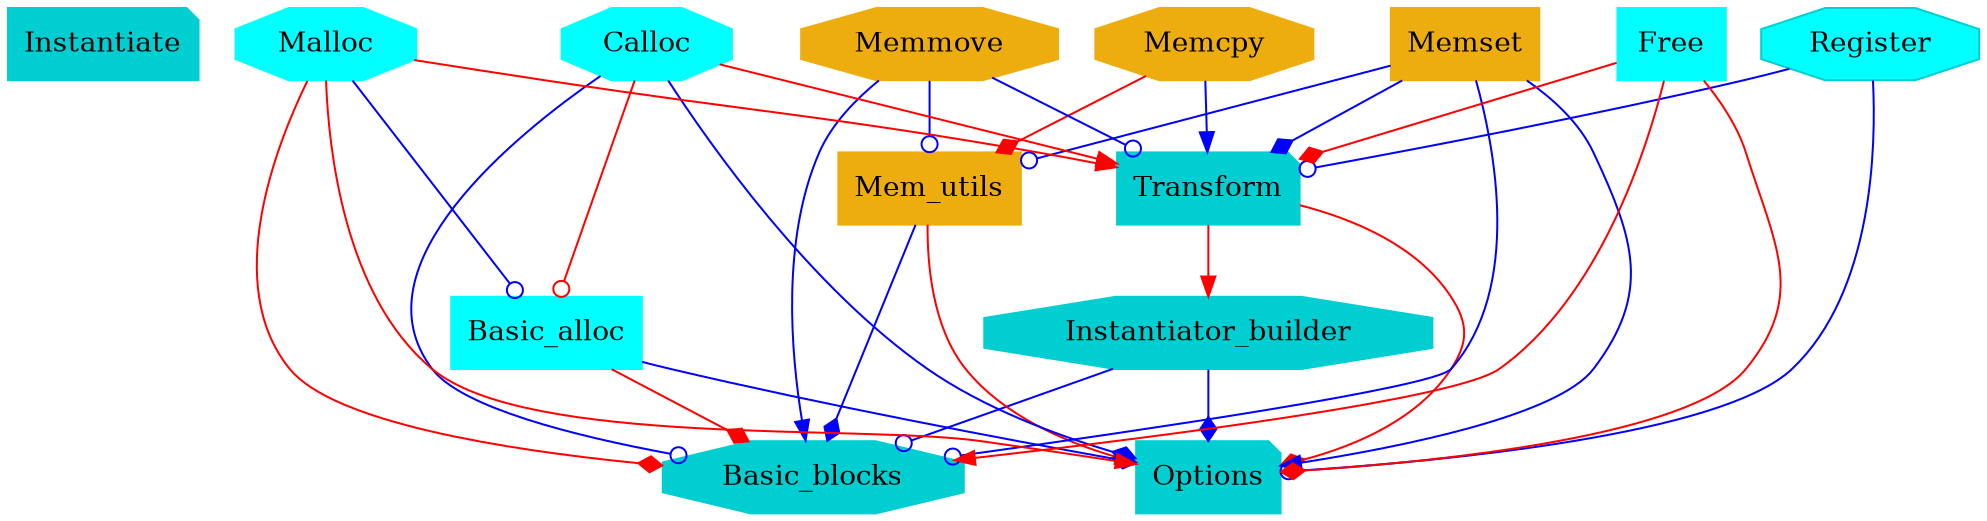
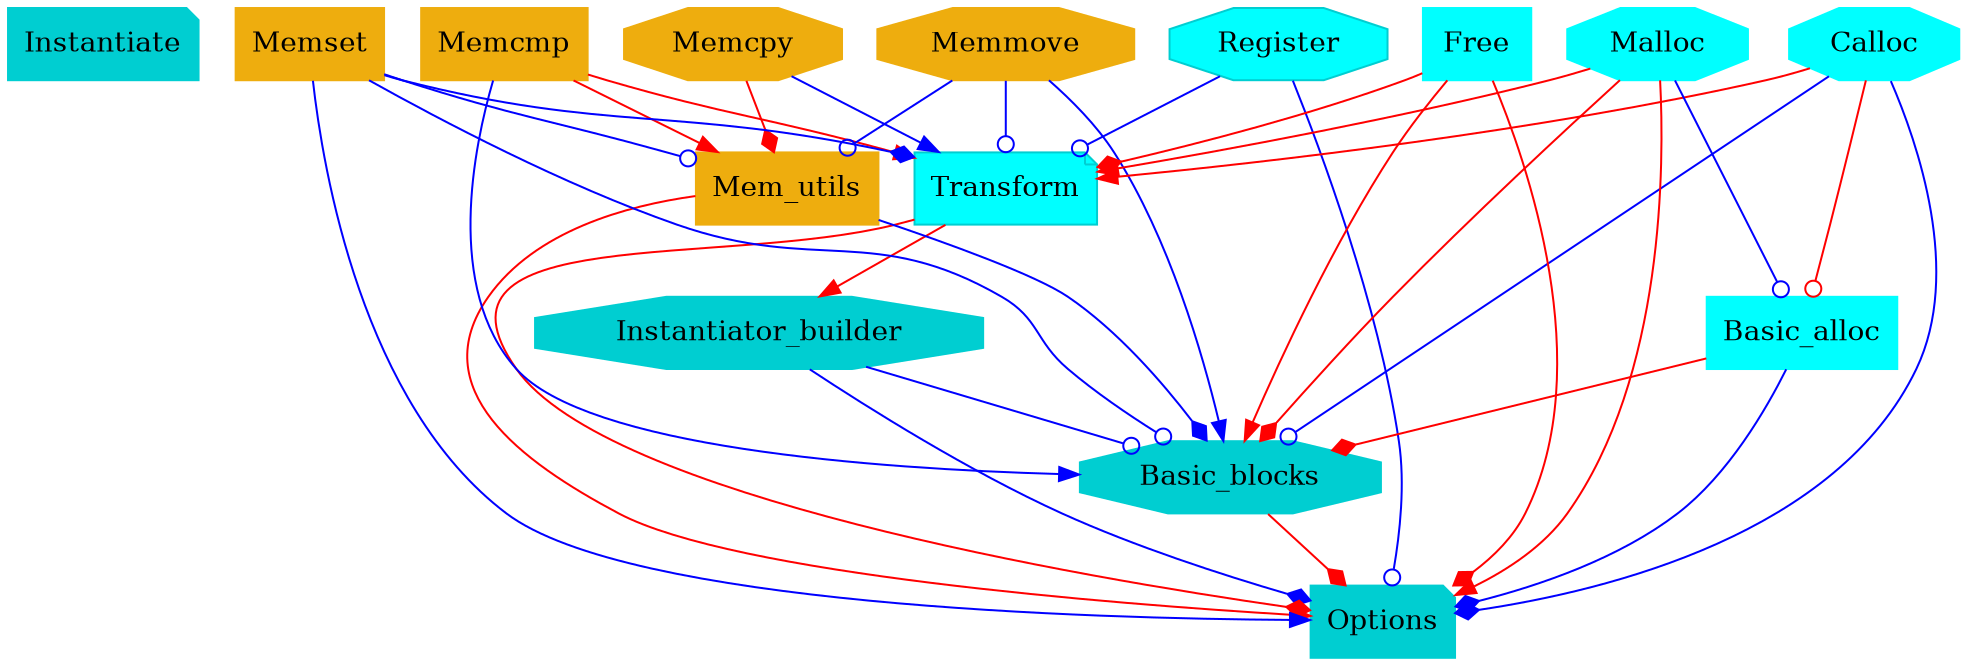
none -> (504, 44)
(1208, 189) -> (1006, 189)
none -> (1298, 541)
